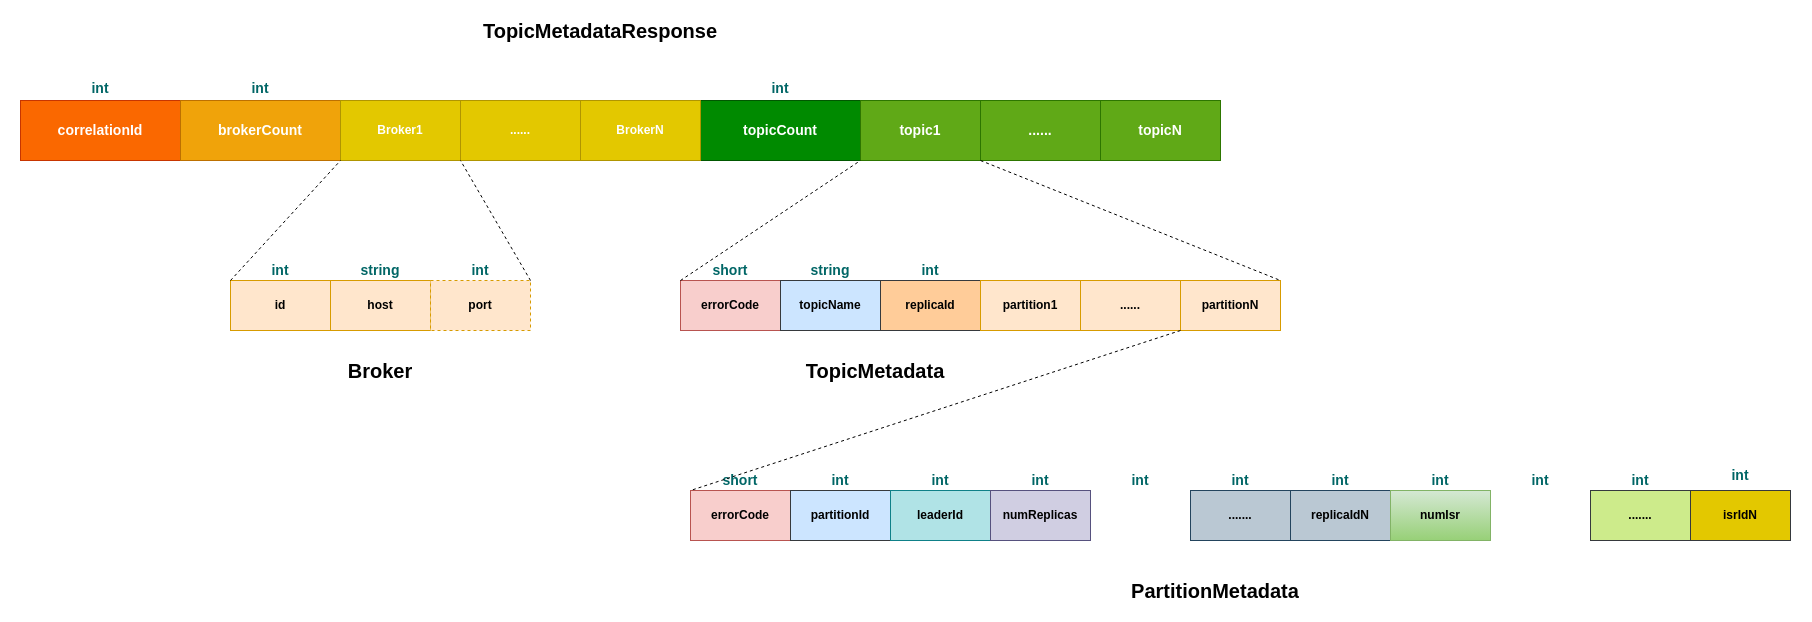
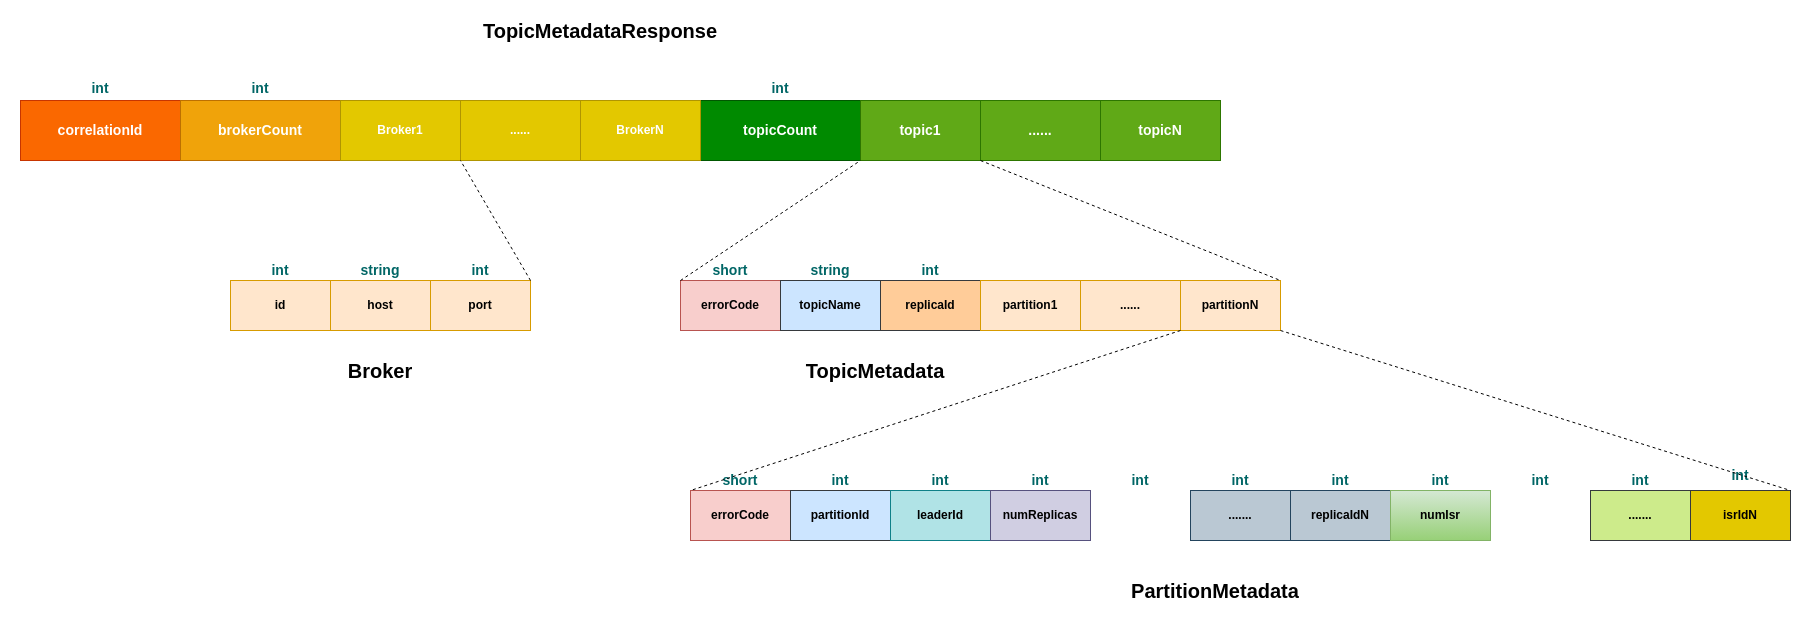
(285, 221) -> none
(481, 306) -> (481, 306)
none -> (1534, 410)
